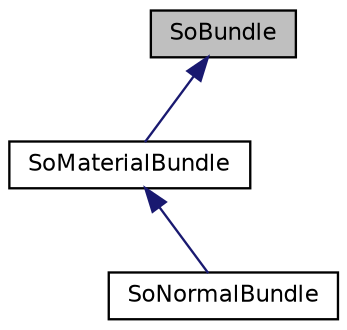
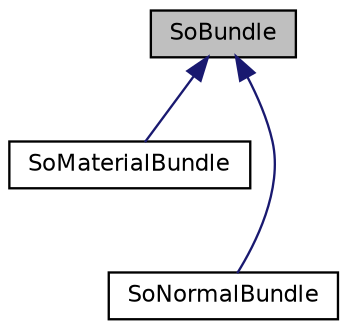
(184, 240) -> (274, 176)
